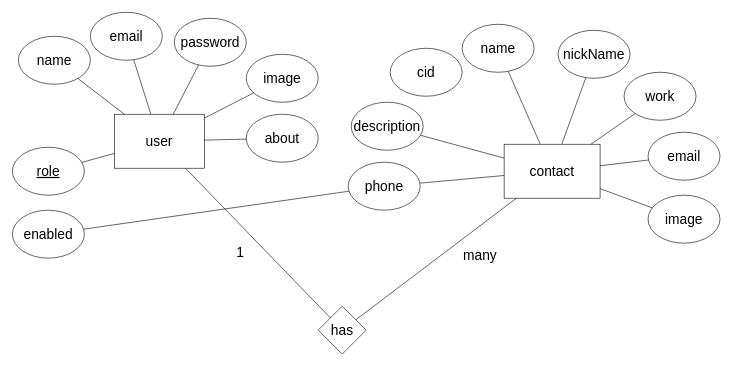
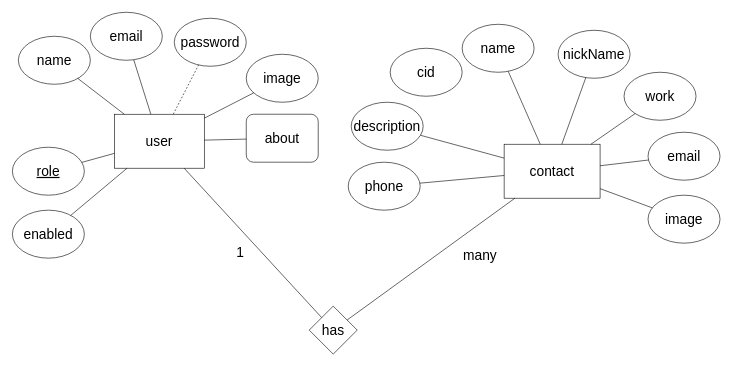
(186, 89) -> (186, 89)
(282, 138) -> (282, 138)
(152, 220) -> (98, 192)
(342, 330) -> (333, 330)
